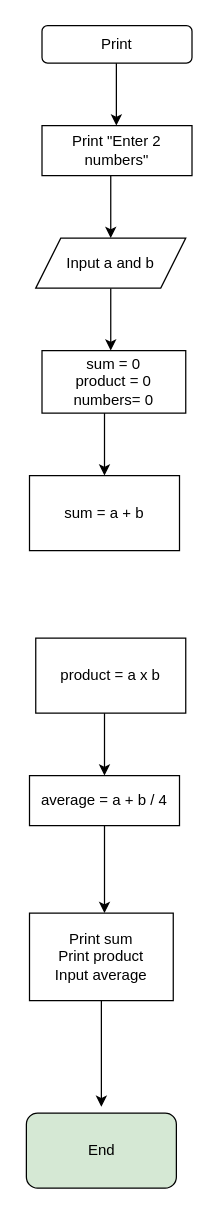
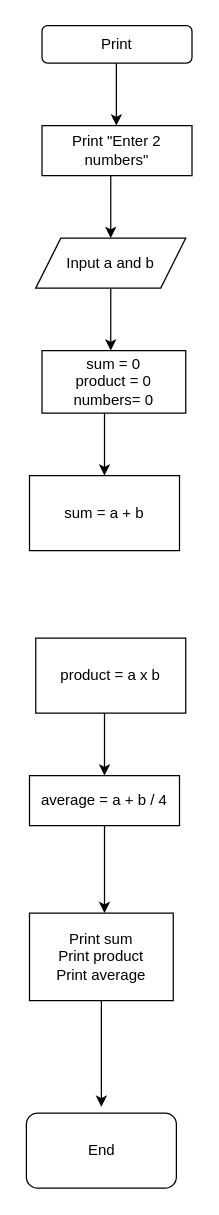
(101, 957) -> (101, 957)
(101, 1151) -> (101, 1151)
